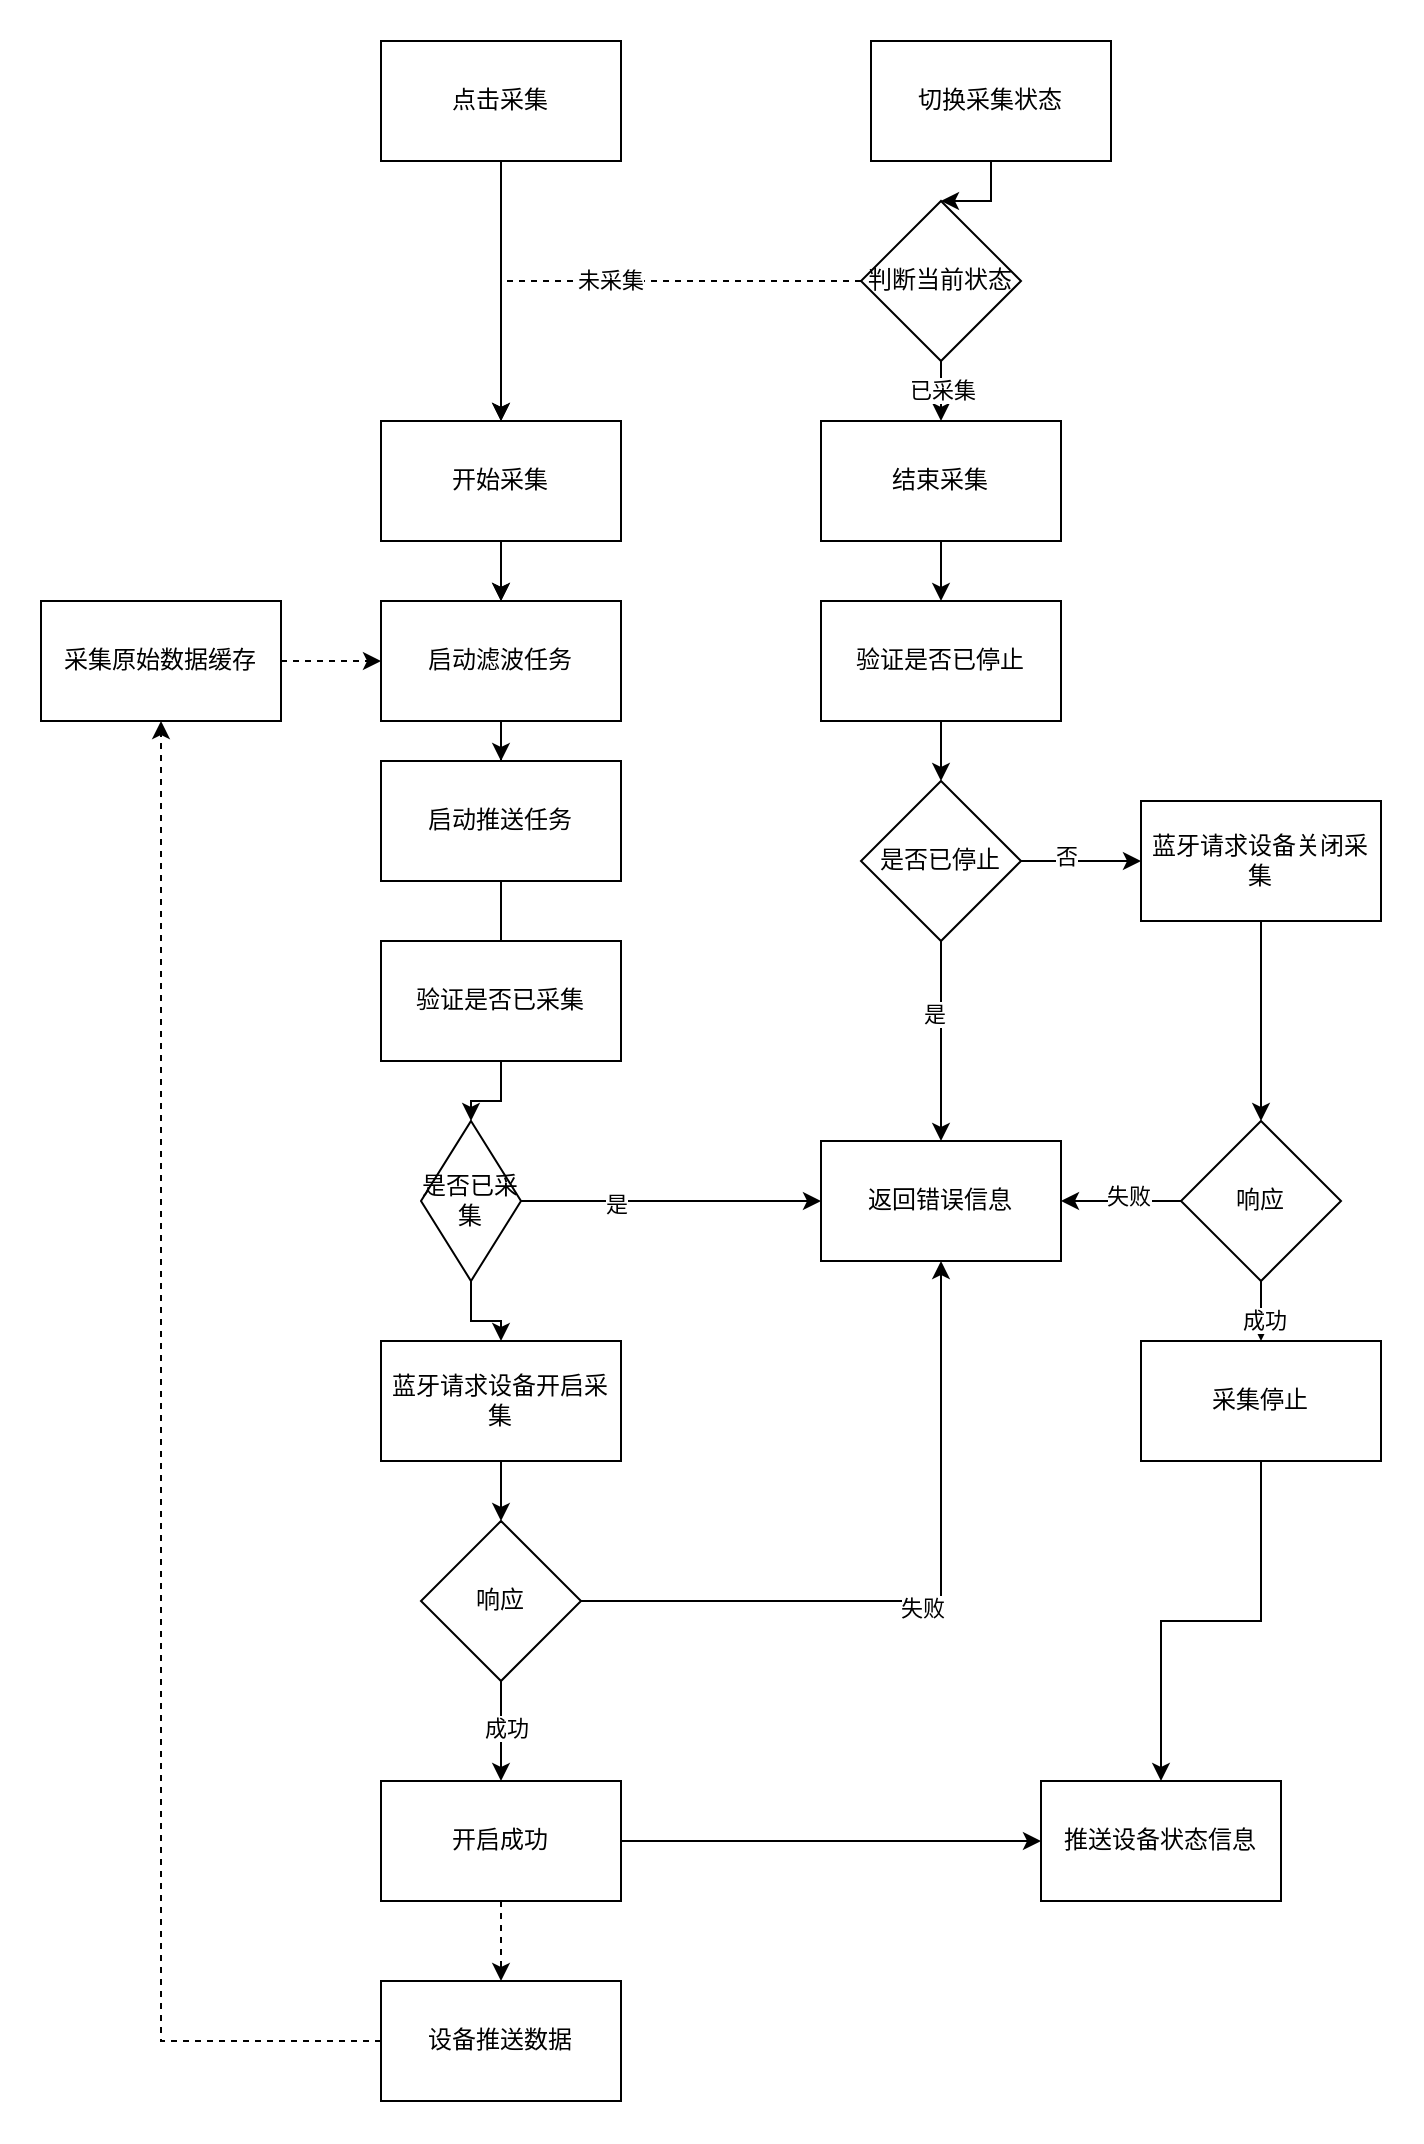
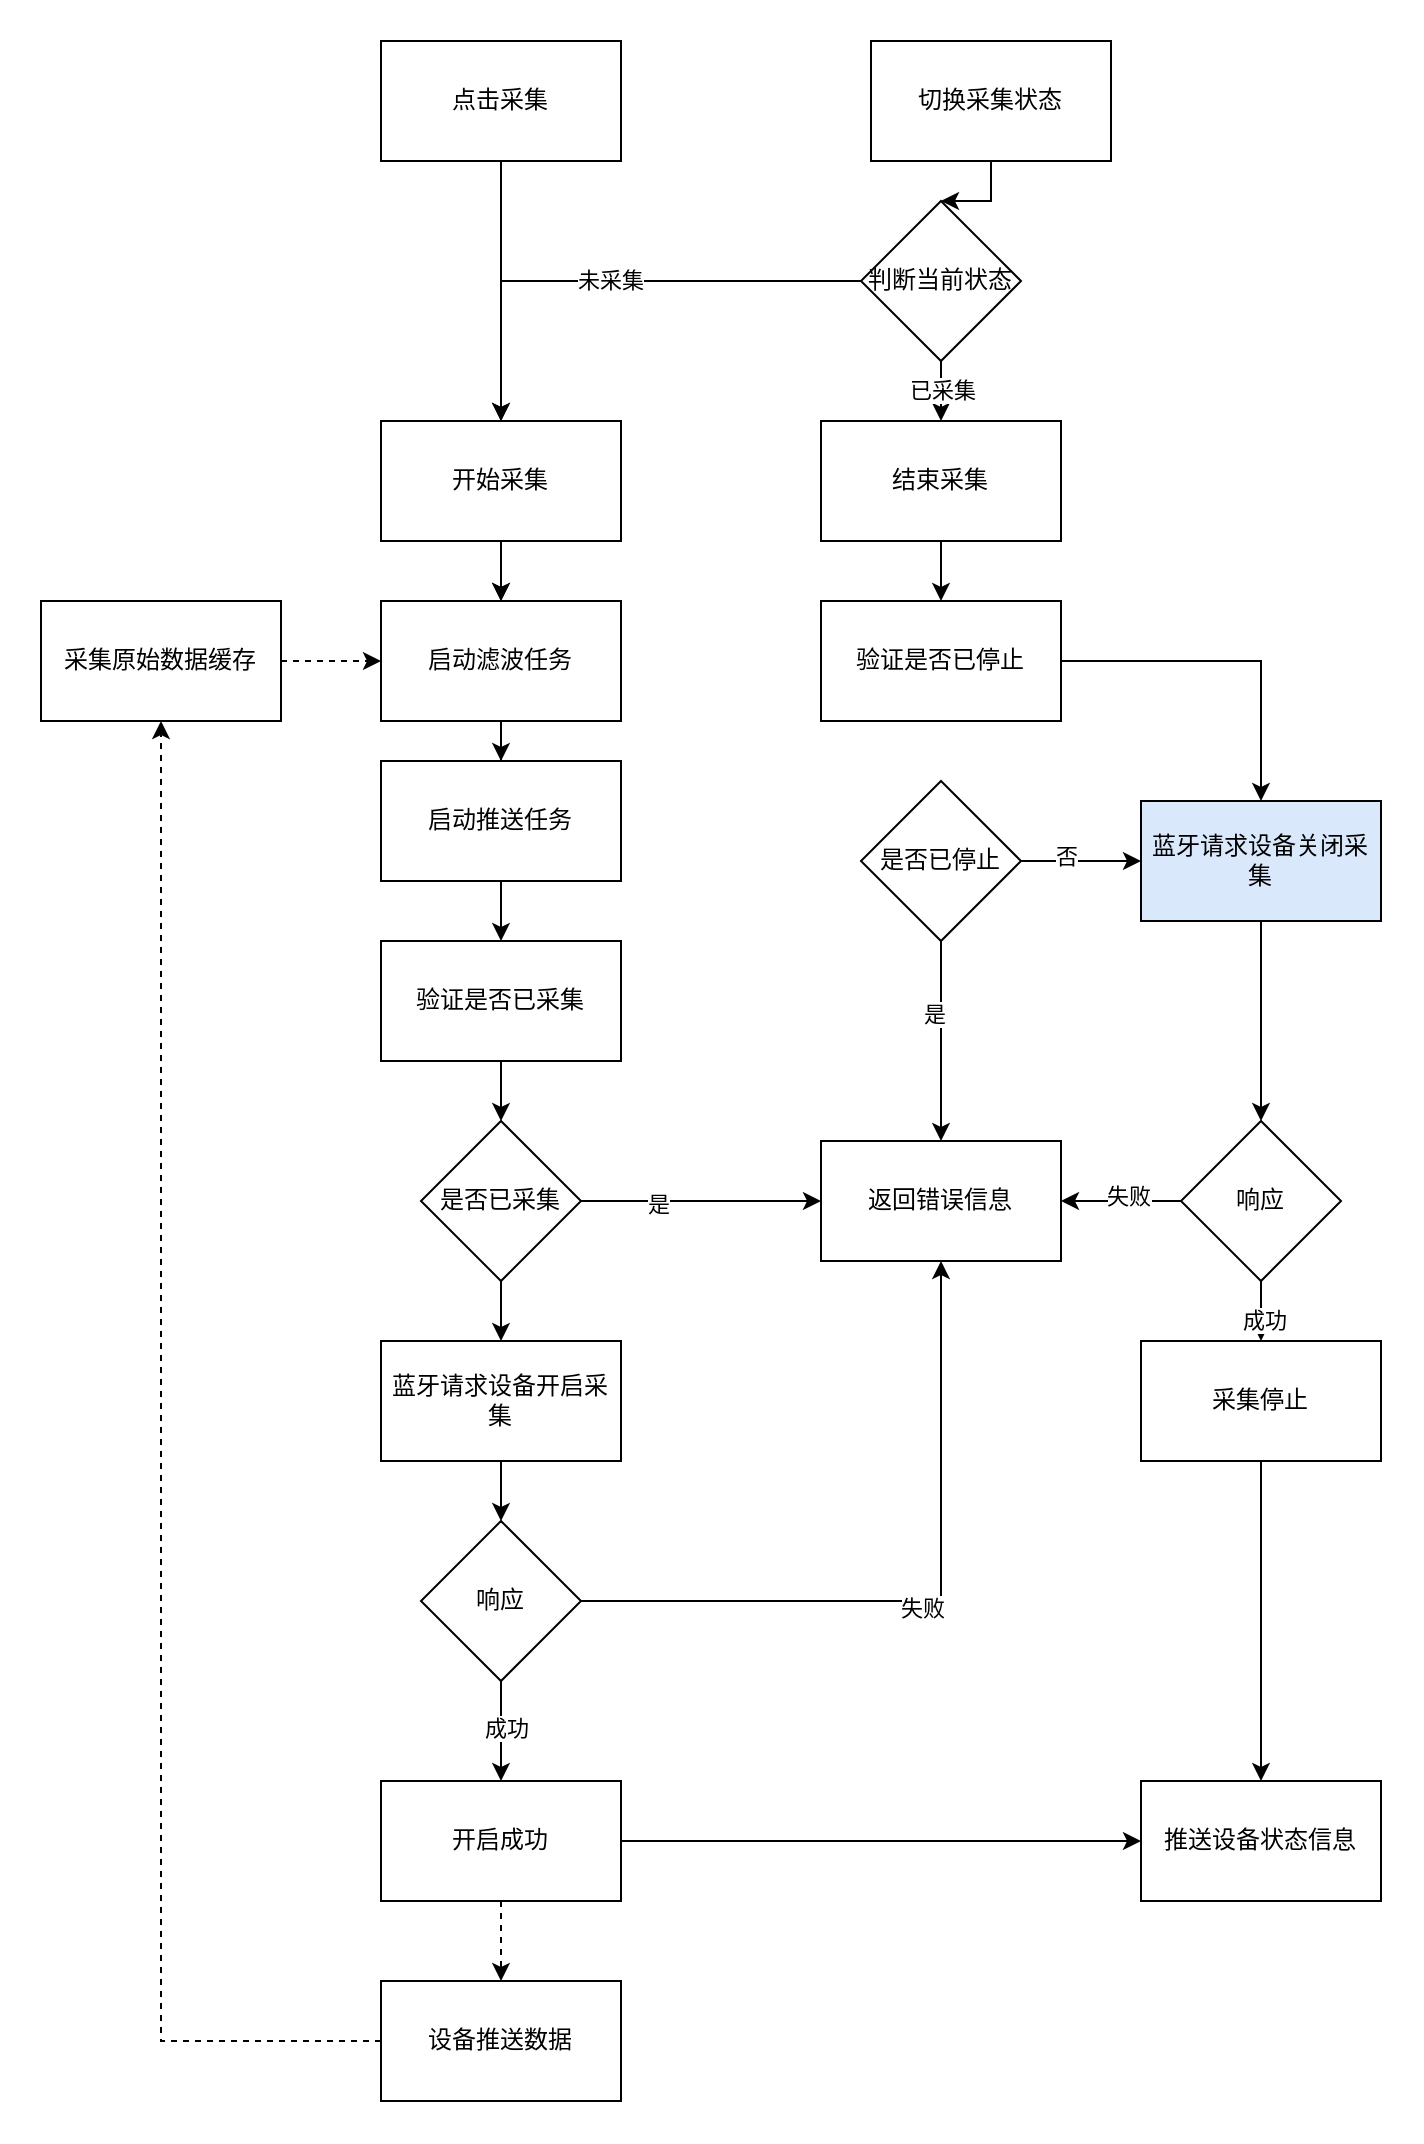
(751, 281) -> (751, 281)
(941, 758) -> (1224, 661)
(1261, 861) -> (1261, 861)
(501, 931) -> (501, 926)
(471, 1201) -> (501, 1201)
(1161, 1841) -> (1261, 1841)
